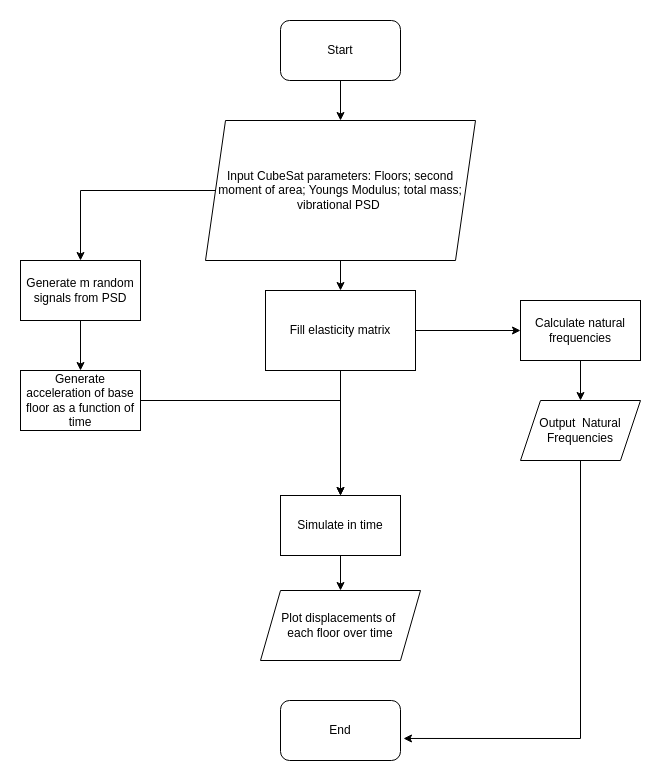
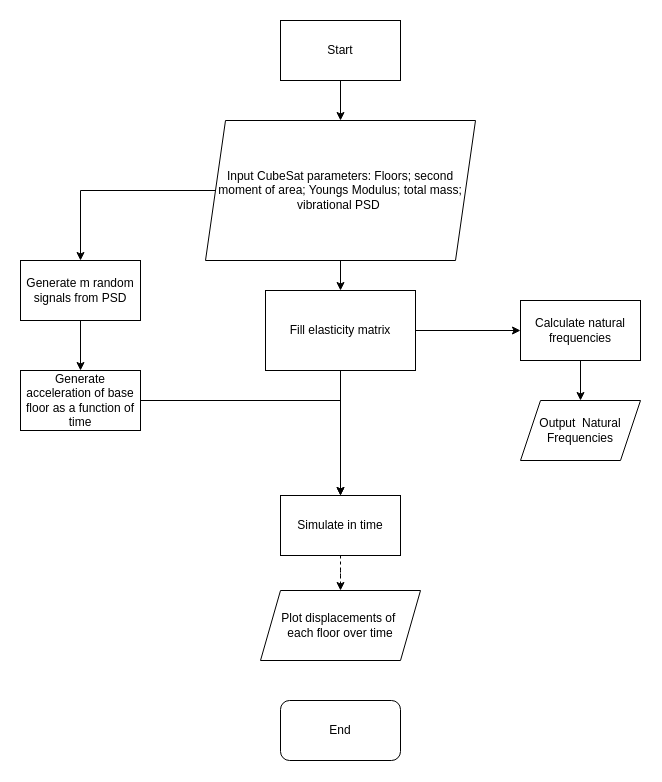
(341, 51) -> (341, 51)
(341, 574) -> (341, 574)
(581, 685) -> none
